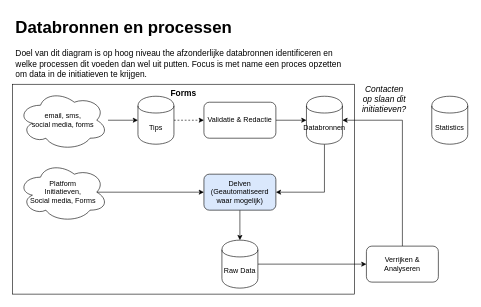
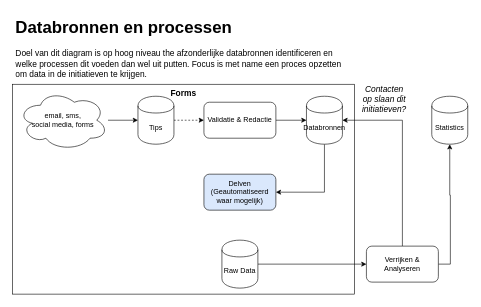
(63, 192) -> none
(199, 192) -> none
none -> (450, 229)
(240, 234) -> none
